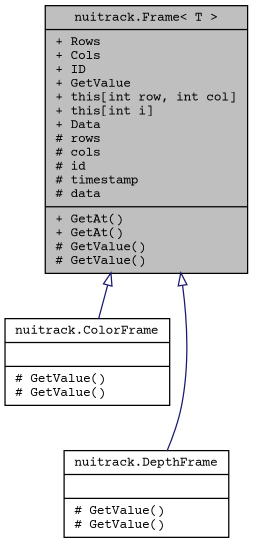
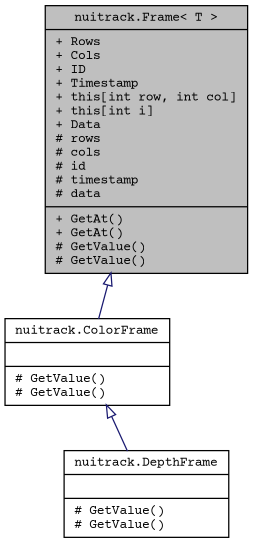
(94, 83) -> (97, 83)
(186, 369) -> (120, 434)
